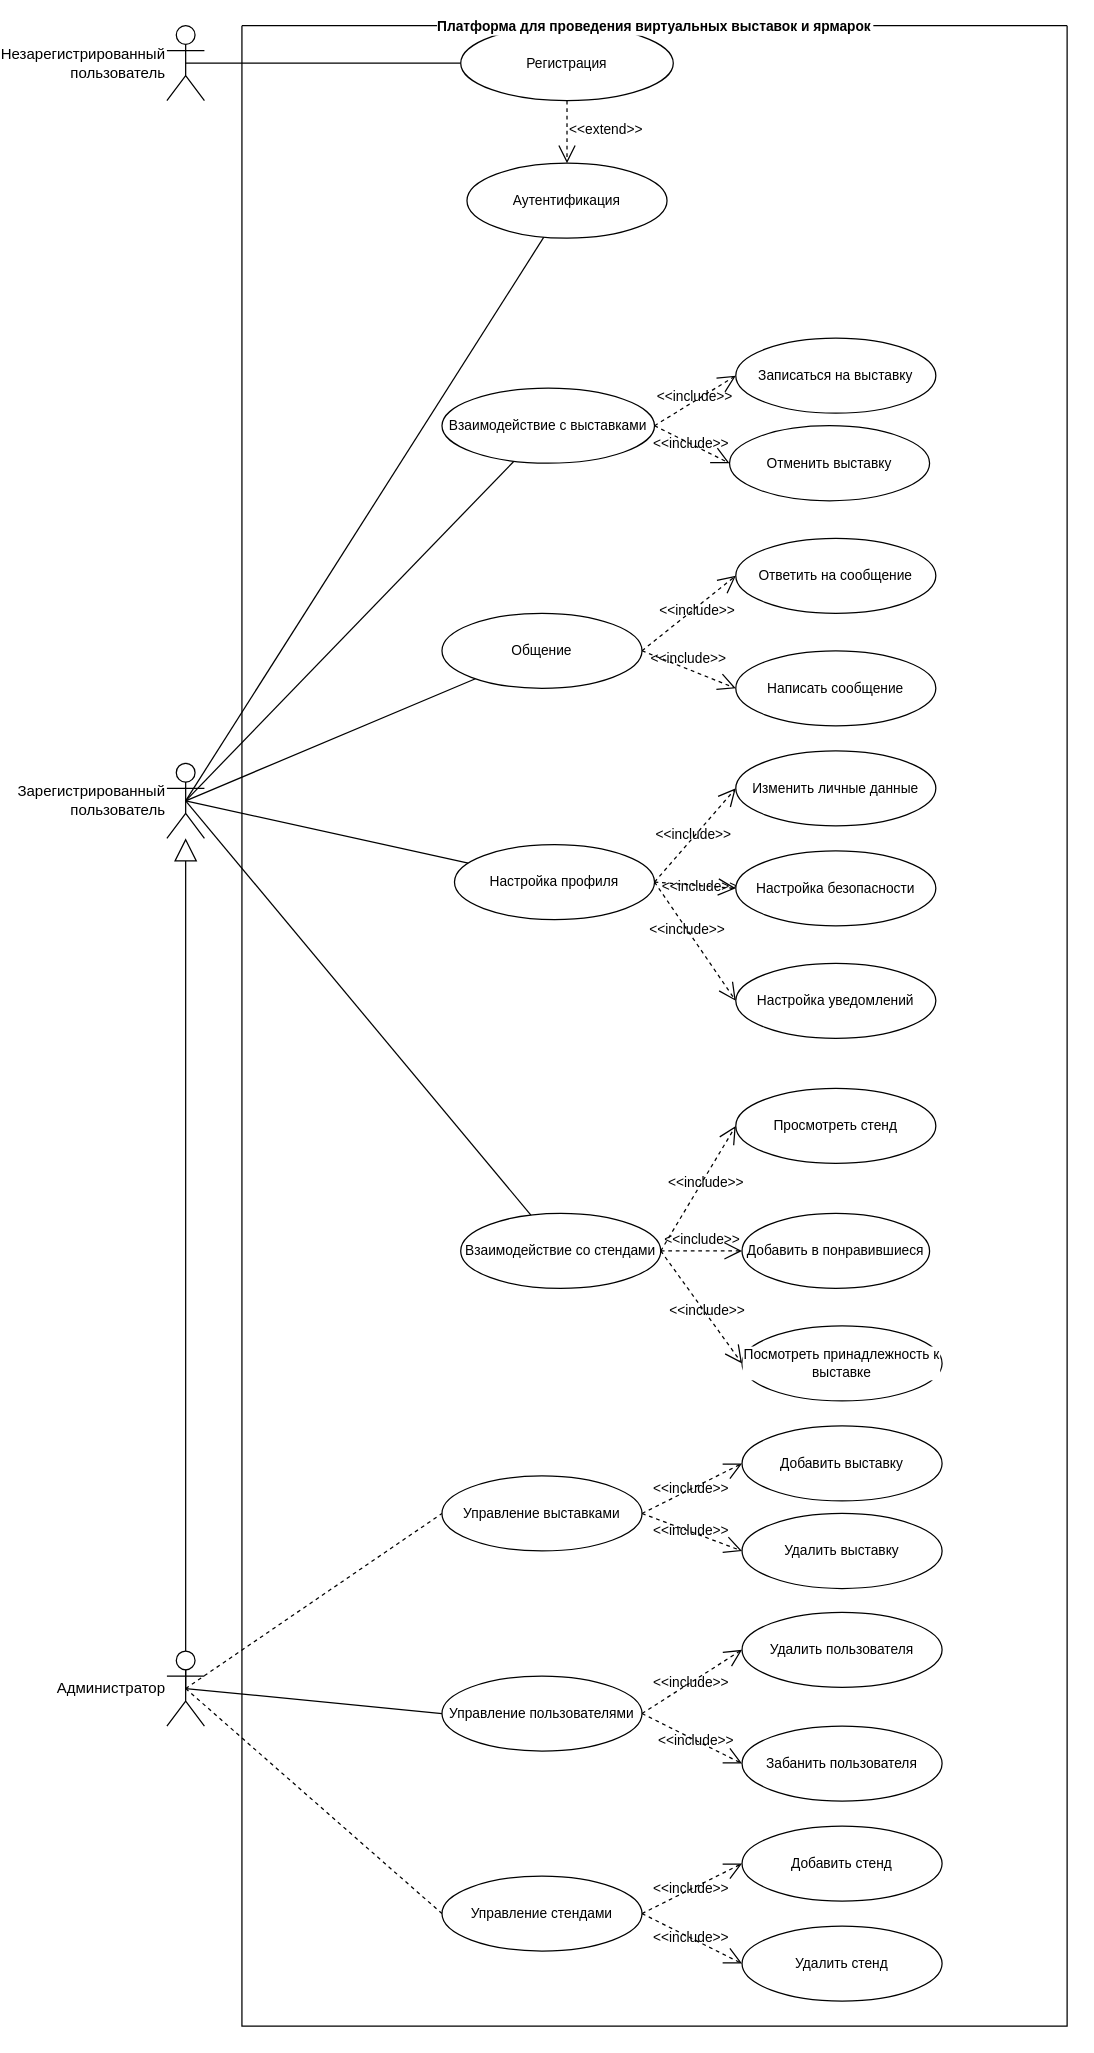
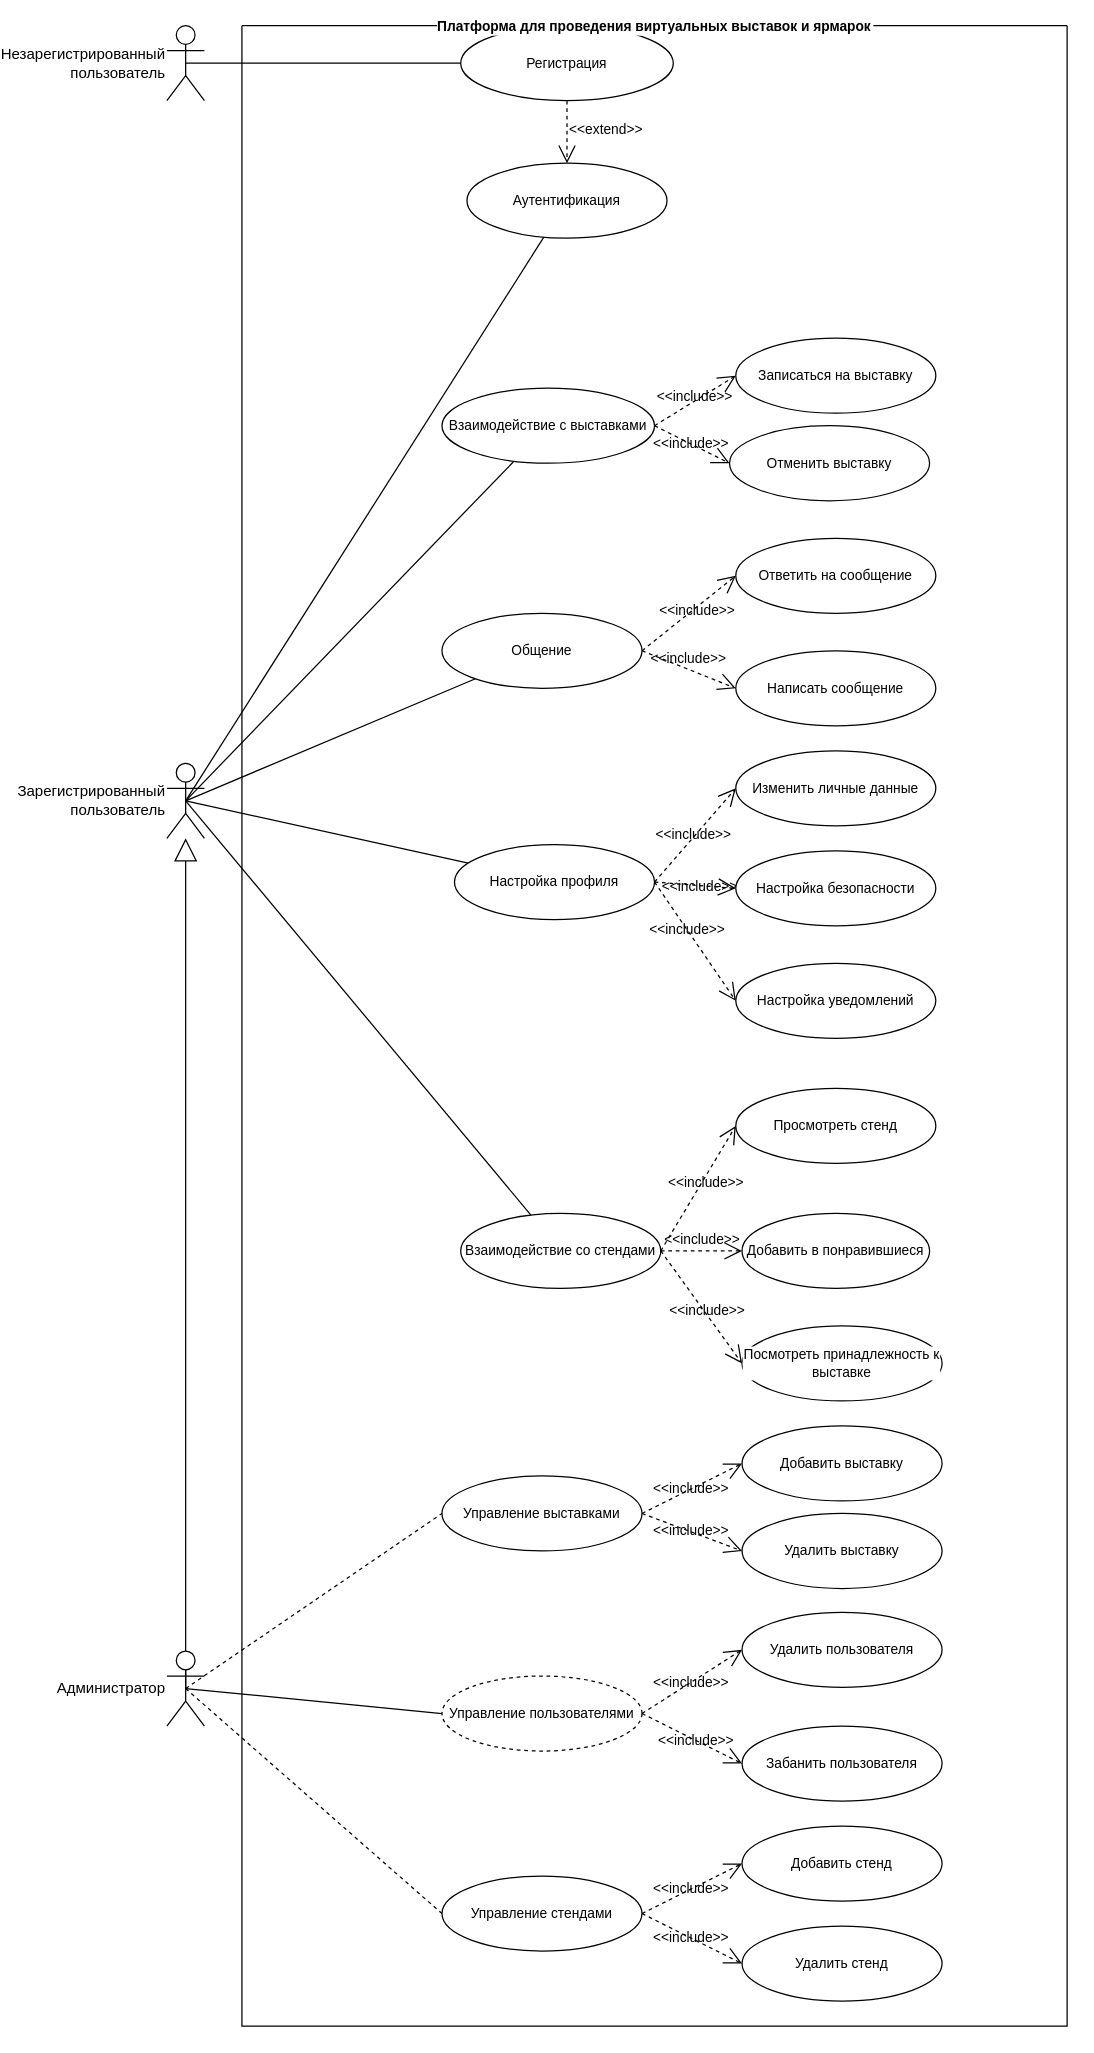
(542, 1713) -> (542, 1713)
